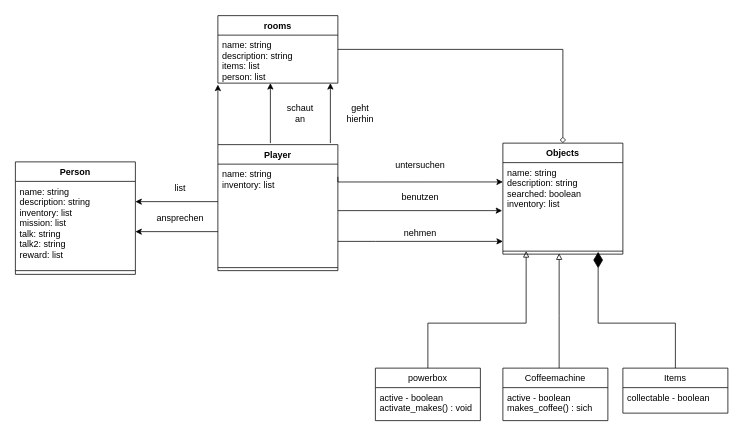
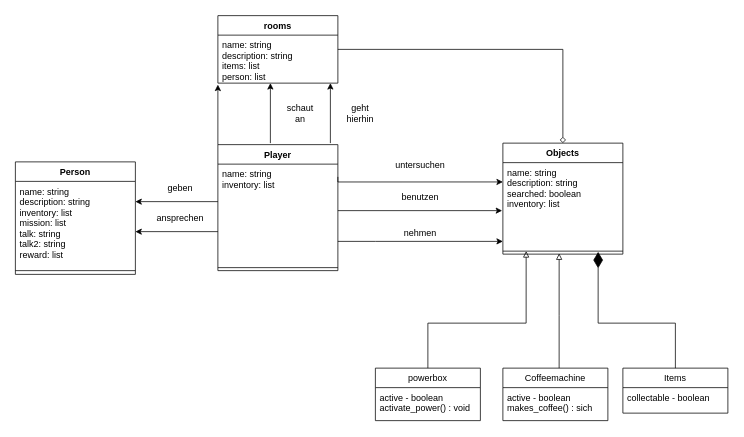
(180, 188) -> (180, 188)
(415, 398) -> (415, 398)
